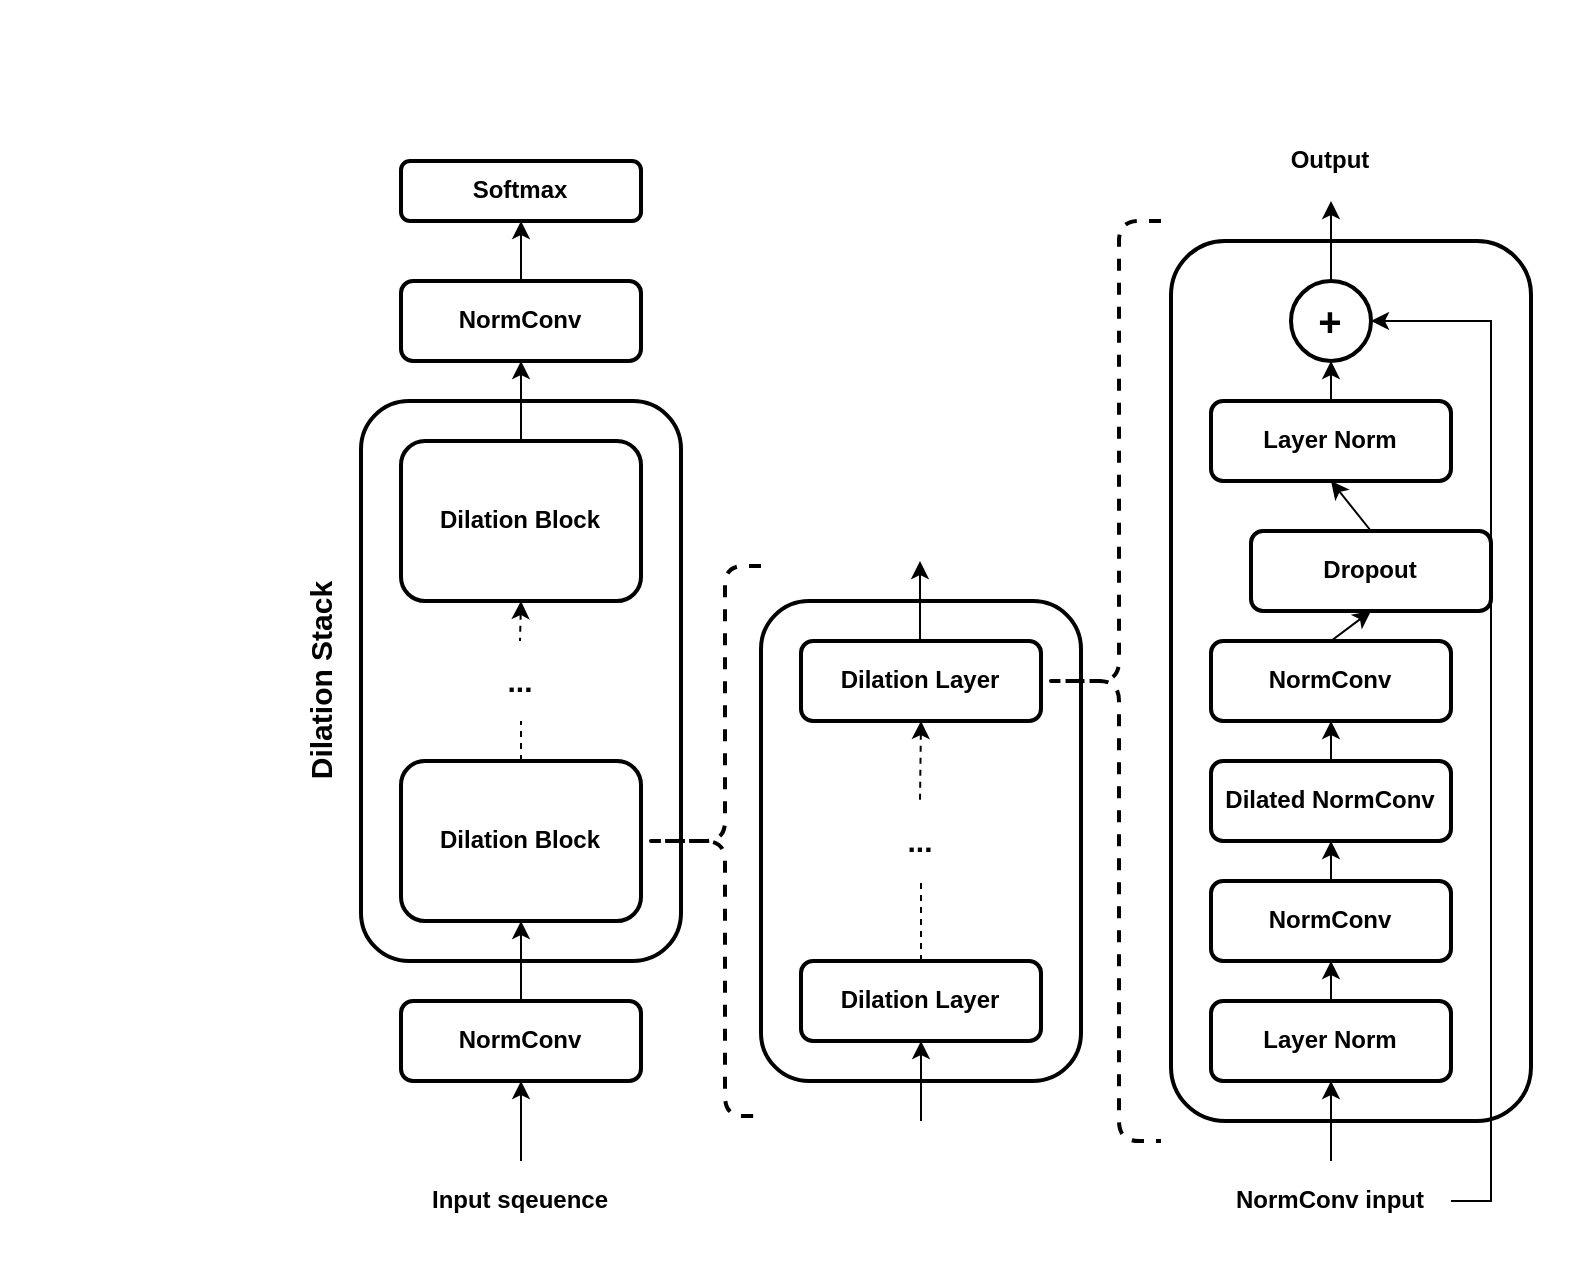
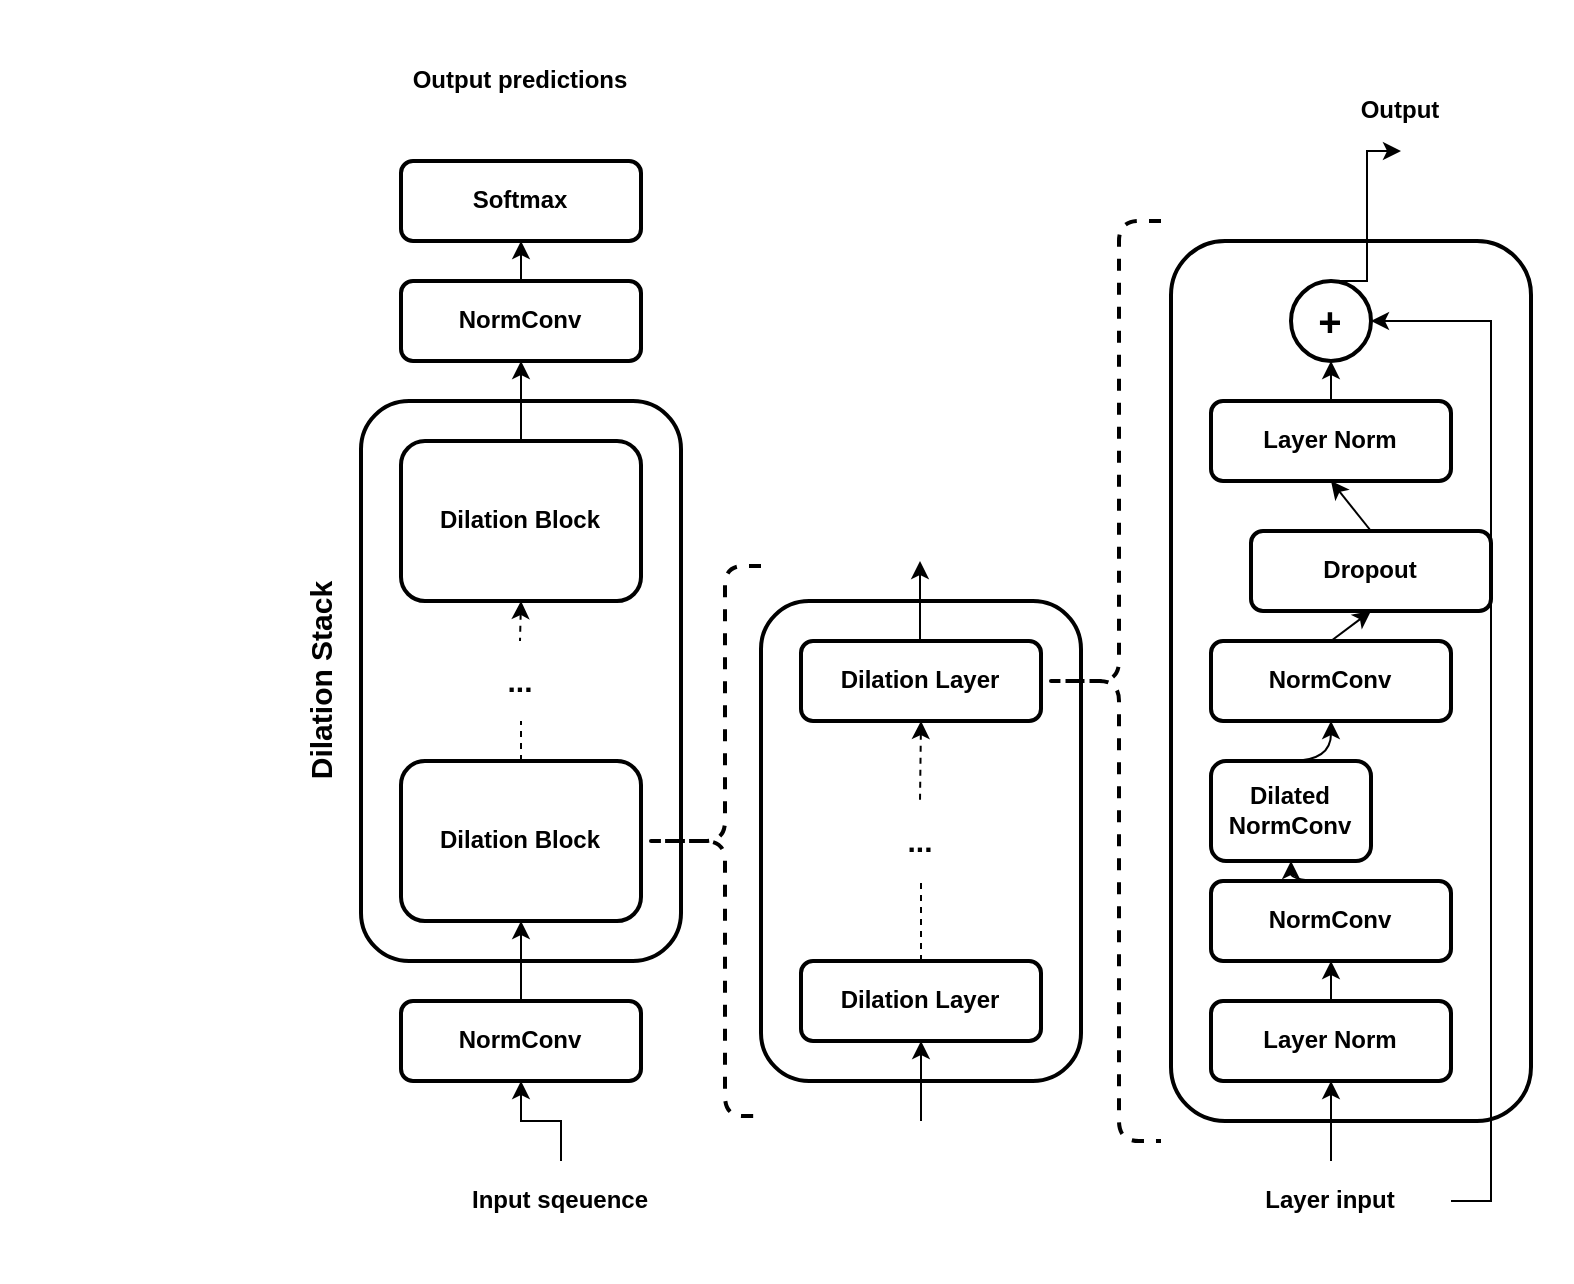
none -> (521, 81)
(1331, 161) -> (1401, 111)
(521, 191) -> (521, 201)
(1331, 801) -> (1291, 811)
(521, 1201) -> (561, 1201)
(1331, 1201) -> (1331, 1201)
